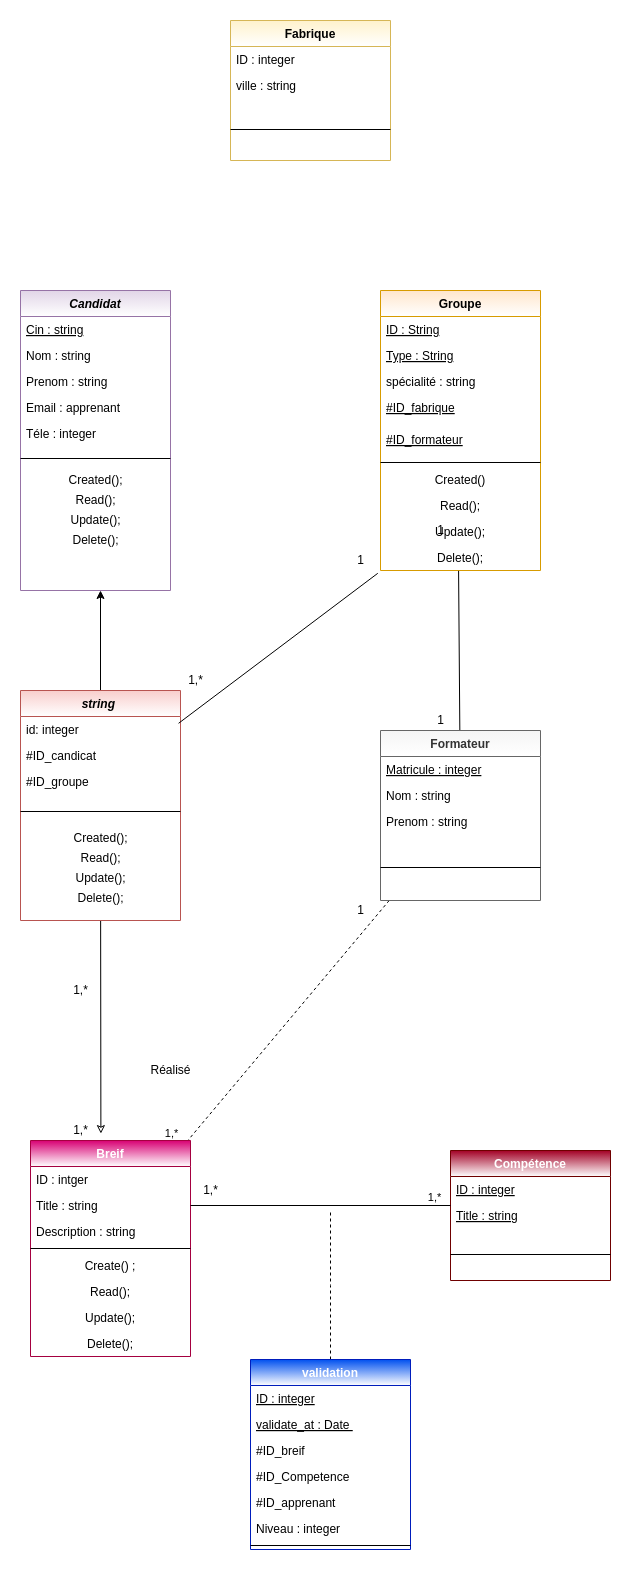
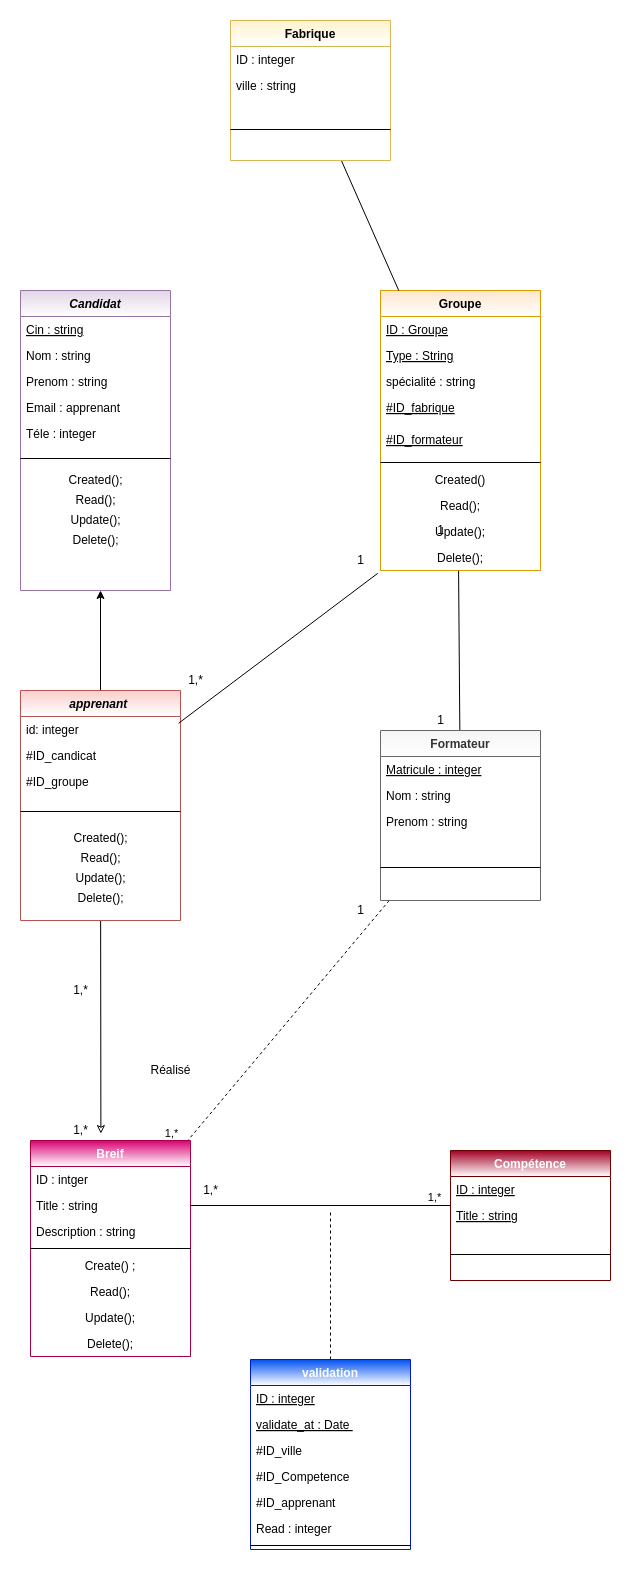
none -> (370, 226)
(417, 330) -> (418, 330)
(100, 704) -> (100, 704)
(285, 1451) -> (282, 1451)
(302, 1529) -> (297, 1529)
